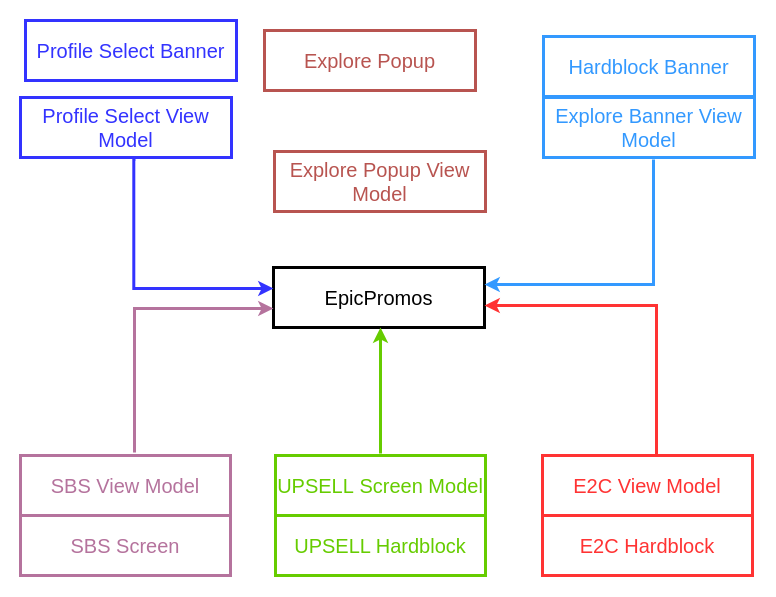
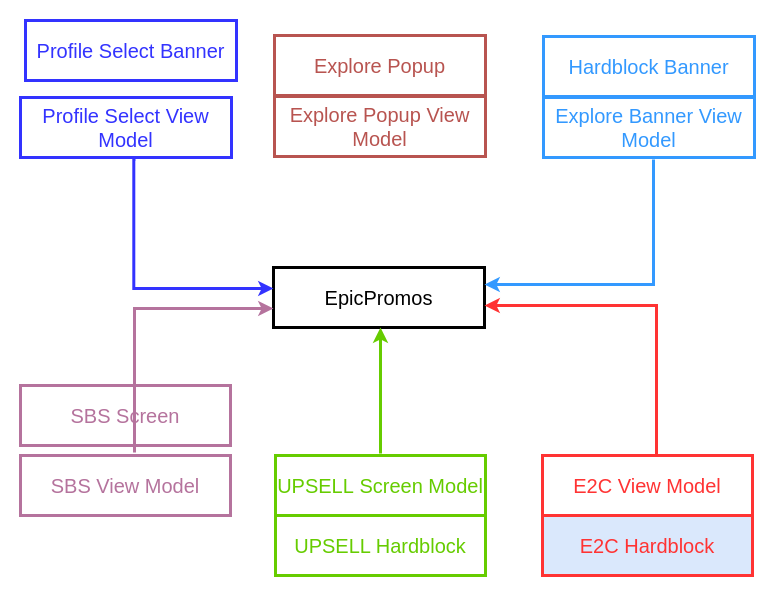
(370, 61) -> (380, 66)
(380, 182) -> (380, 127)
(126, 546) -> (126, 416)
(648, 546) -> (648, 546)
